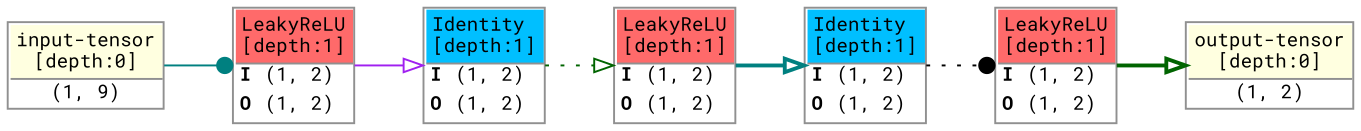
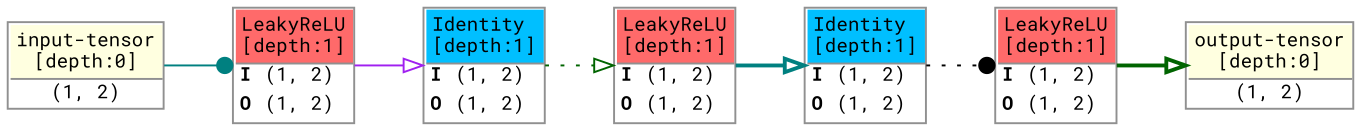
(87, 92) -> (87, 92)
